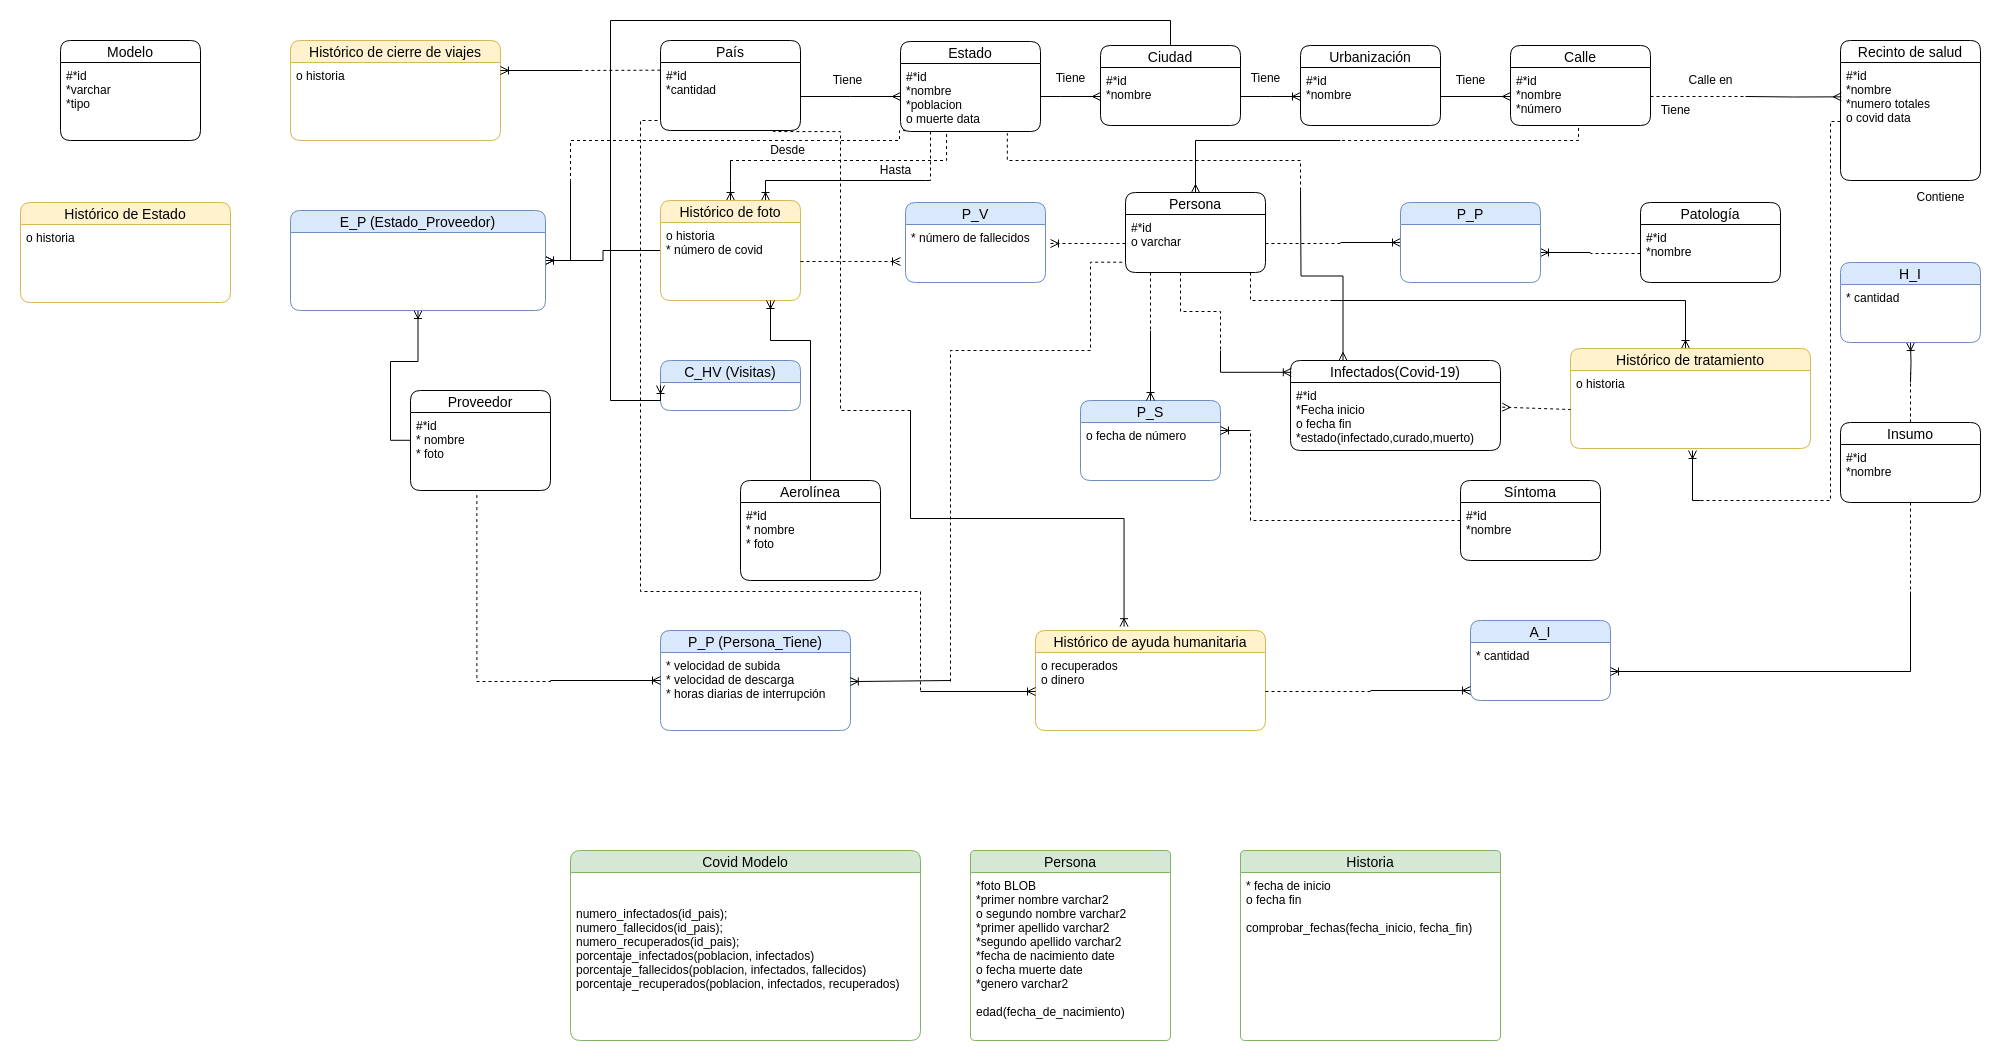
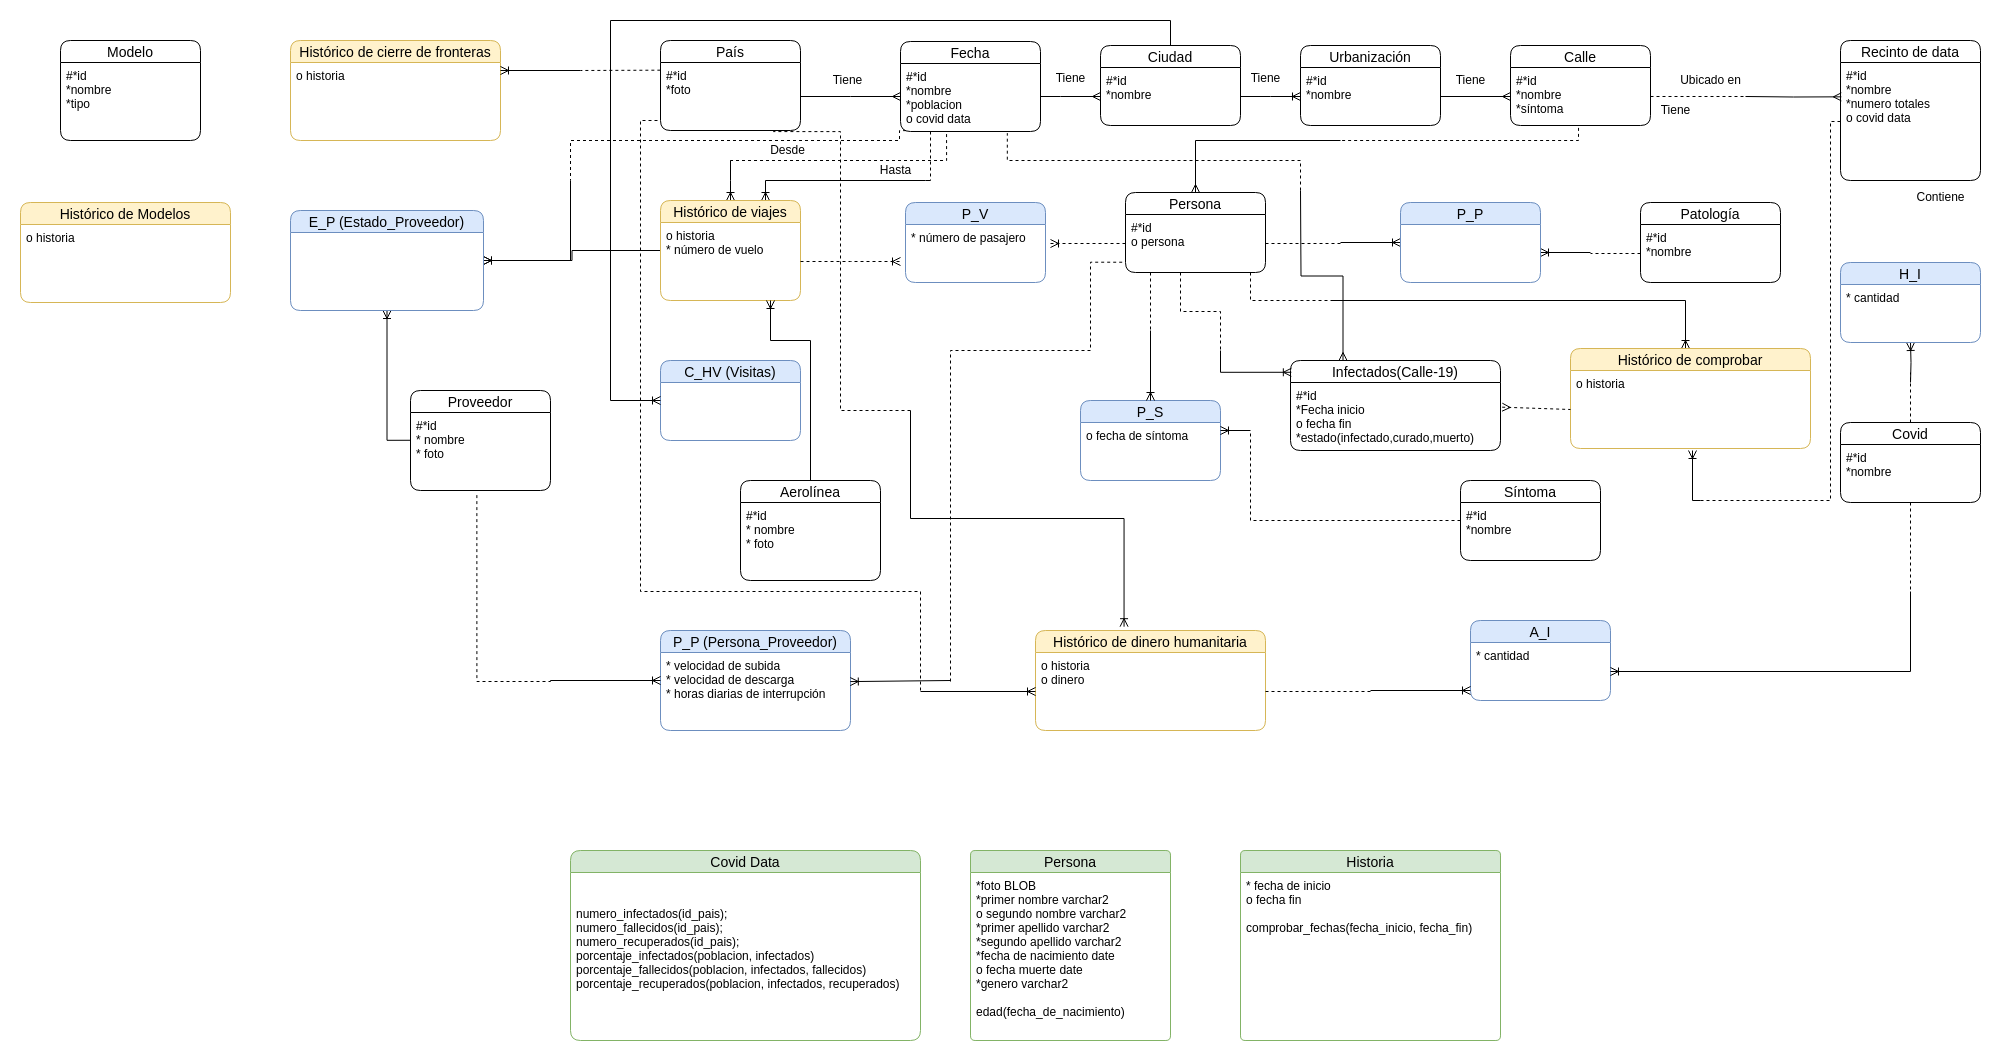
(395, 52) -> (395, 52)
(1910, 52) -> (1910, 52)
(970, 53) -> (970, 53)
(78, 76) -> (78, 76)
(678, 76) -> (678, 76)
(918, 77) -> (918, 77)
(1528, 81) -> (1528, 81)
(1711, 81) -> (1711, 81)
(730, 212) -> (730, 212)
(125, 214) -> (125, 214)
(1143, 228) -> (1143, 228)
(695, 236) -> (695, 236)
(976, 238) -> (974, 238)
(418, 261) -> (387, 261)
(1690, 360) -> (1690, 360)
(1395, 372) -> (1395, 372)
(731, 386) -> (731, 401)
(1910, 434) -> (1910, 434)
(1138, 436) -> (1142, 436)
(755, 642) -> (755, 642)
(1150, 642) -> (1150, 642)
(1083, 666) -> (1070, 666)
(745, 862) -> (745, 862)
